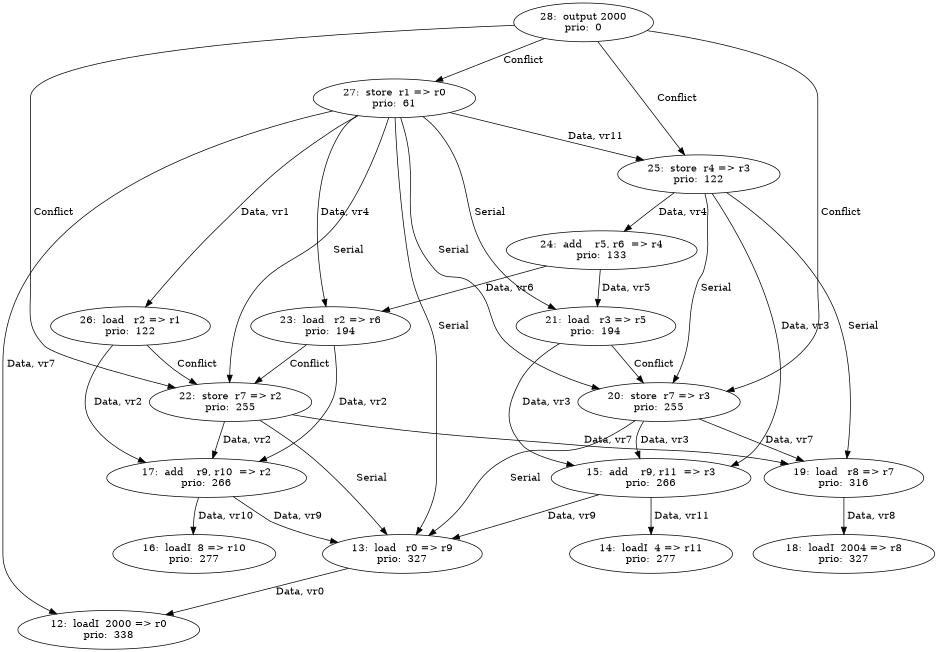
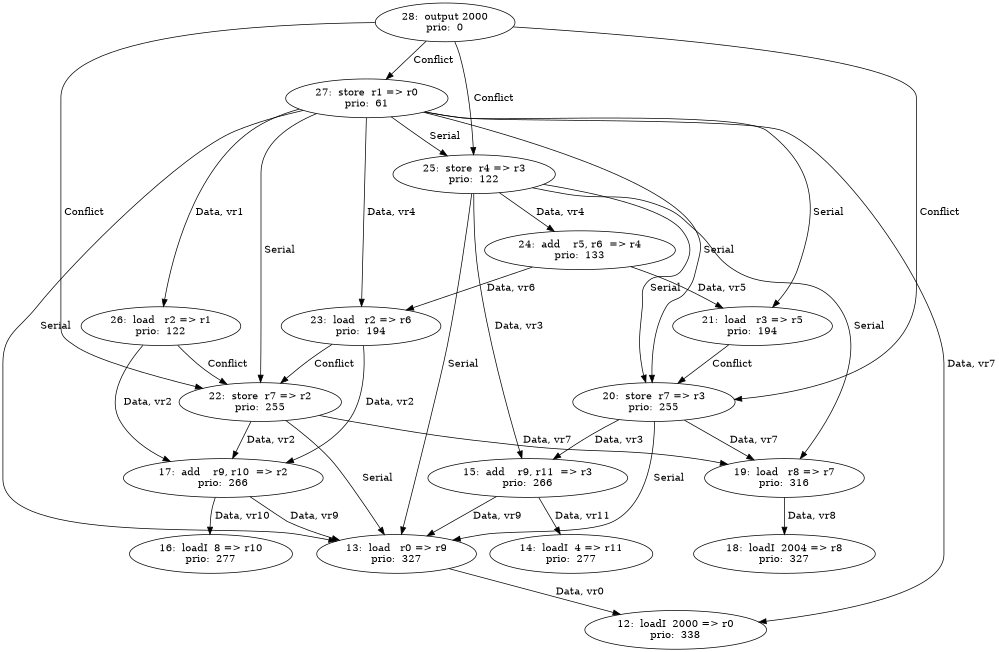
(594, 136) -> (445, 136)
none -> (444, 362)
(509, 411) -> none
